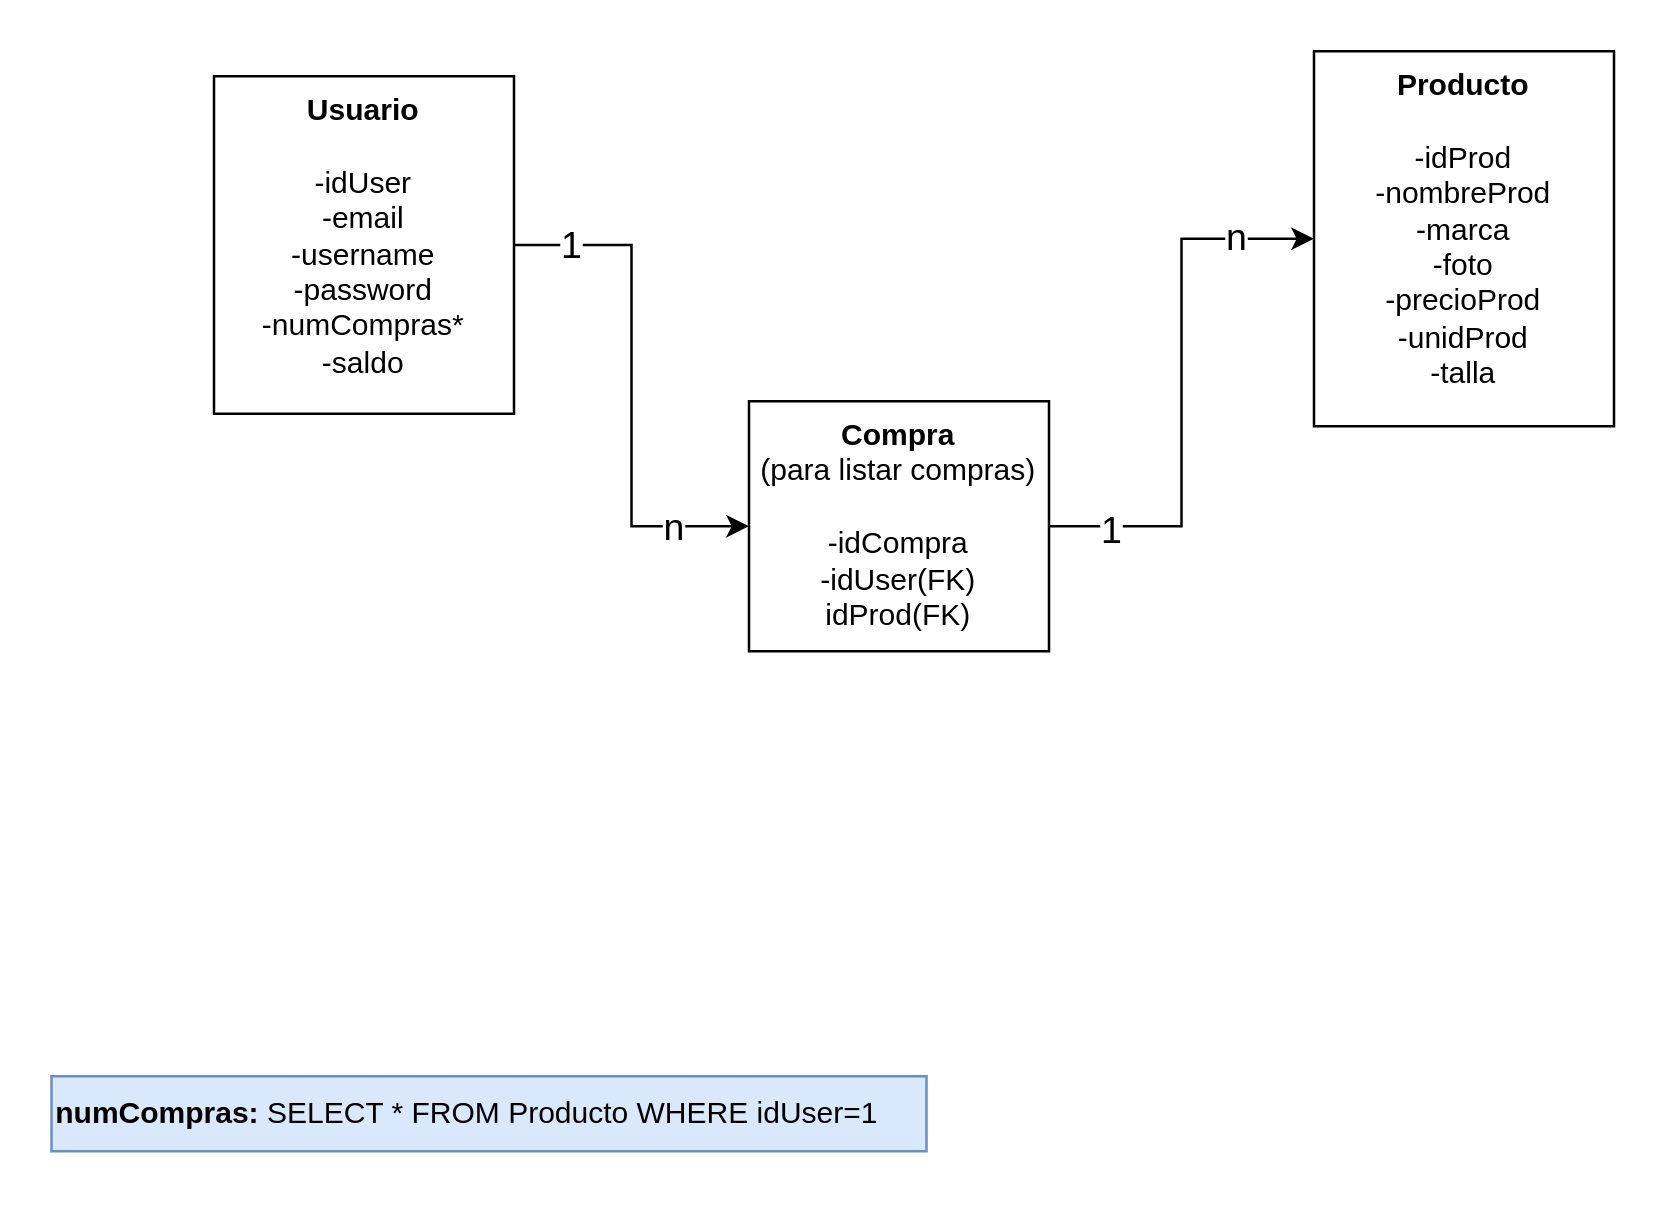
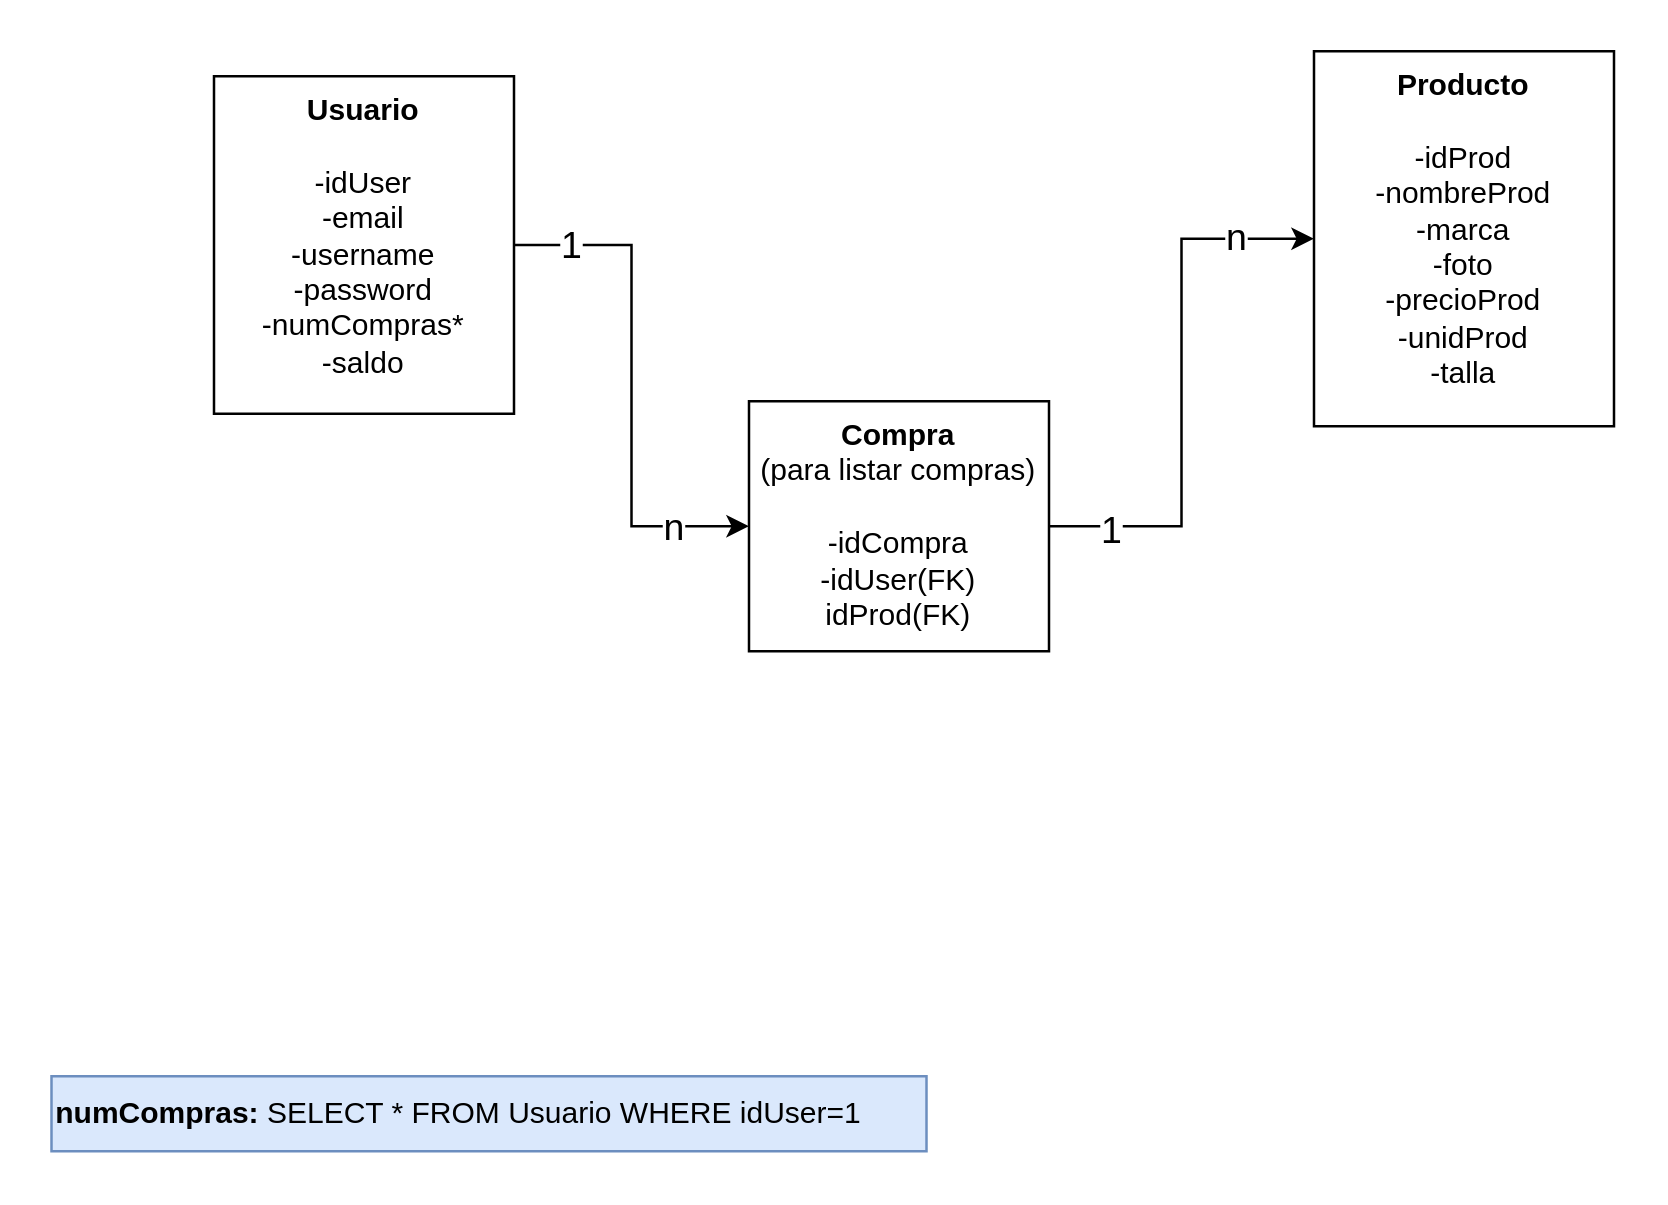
(441, 1114) -> (428, 1114)
